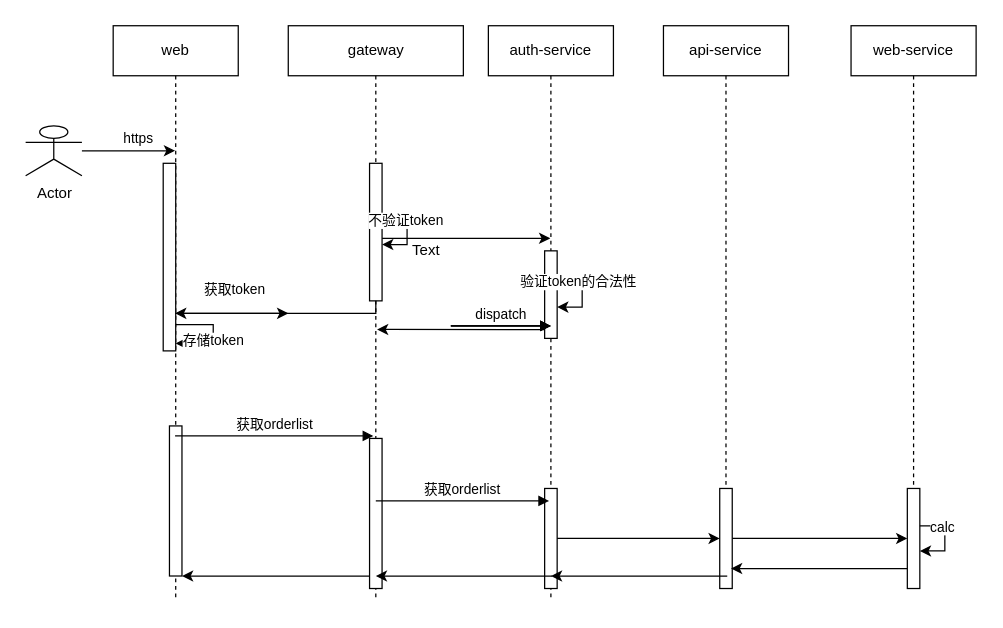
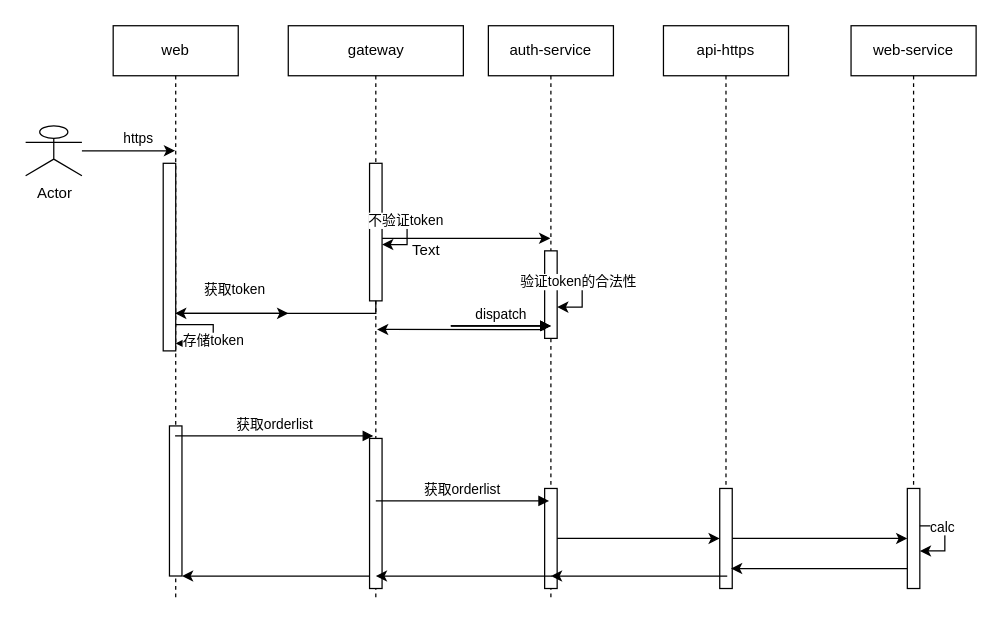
(726, 51) -> (726, 51)
